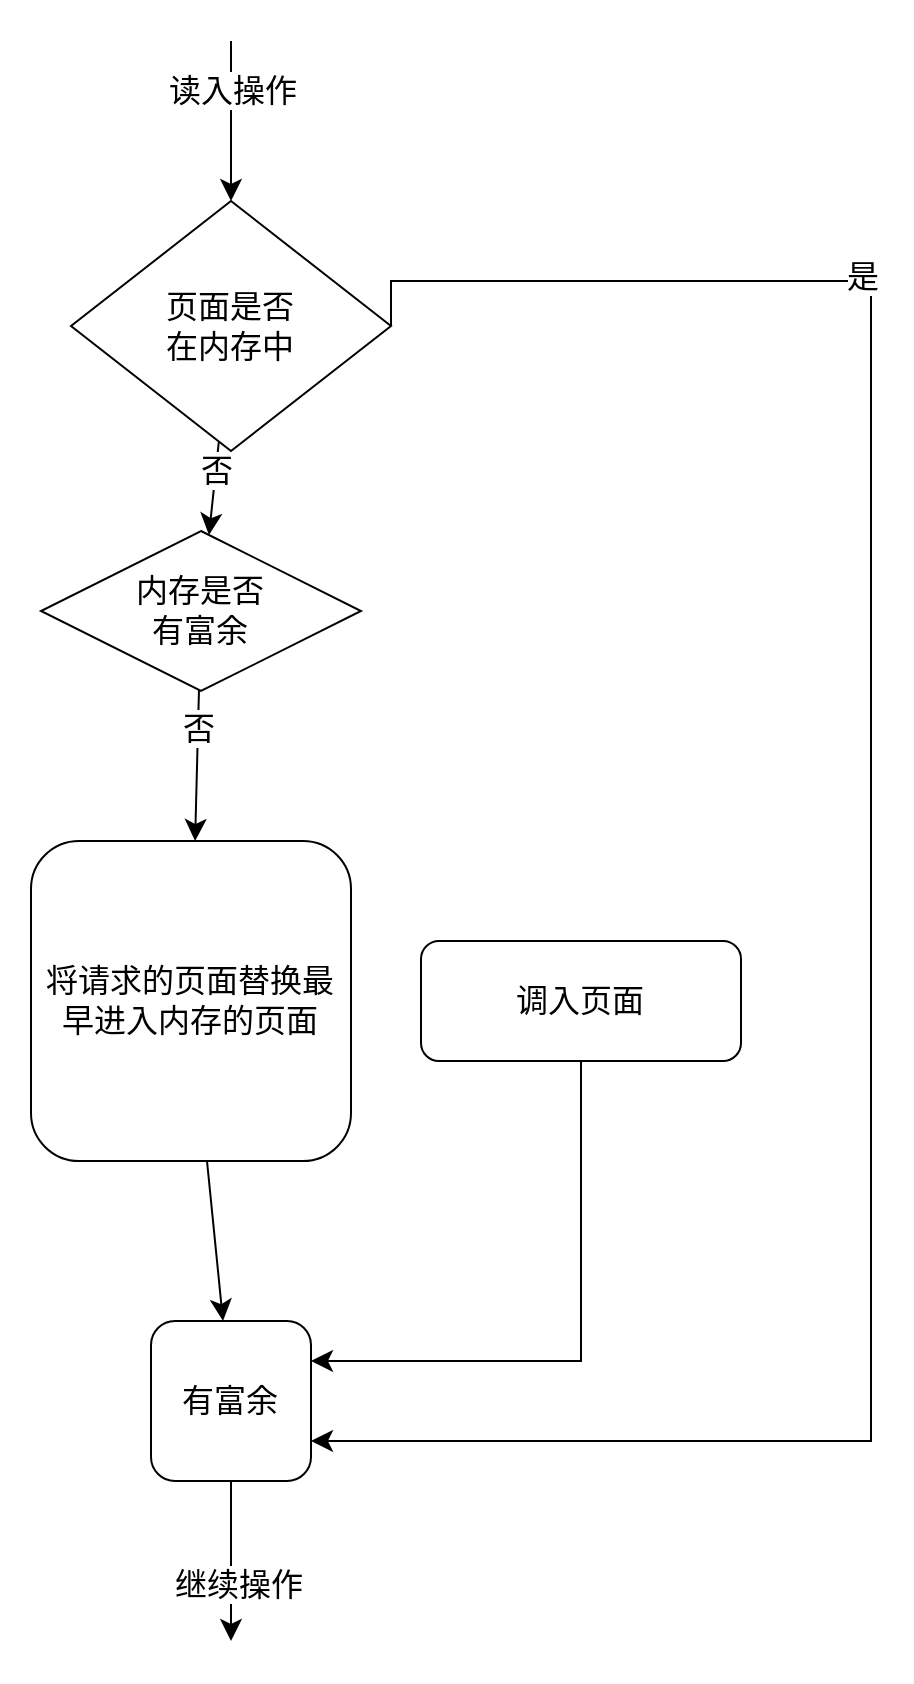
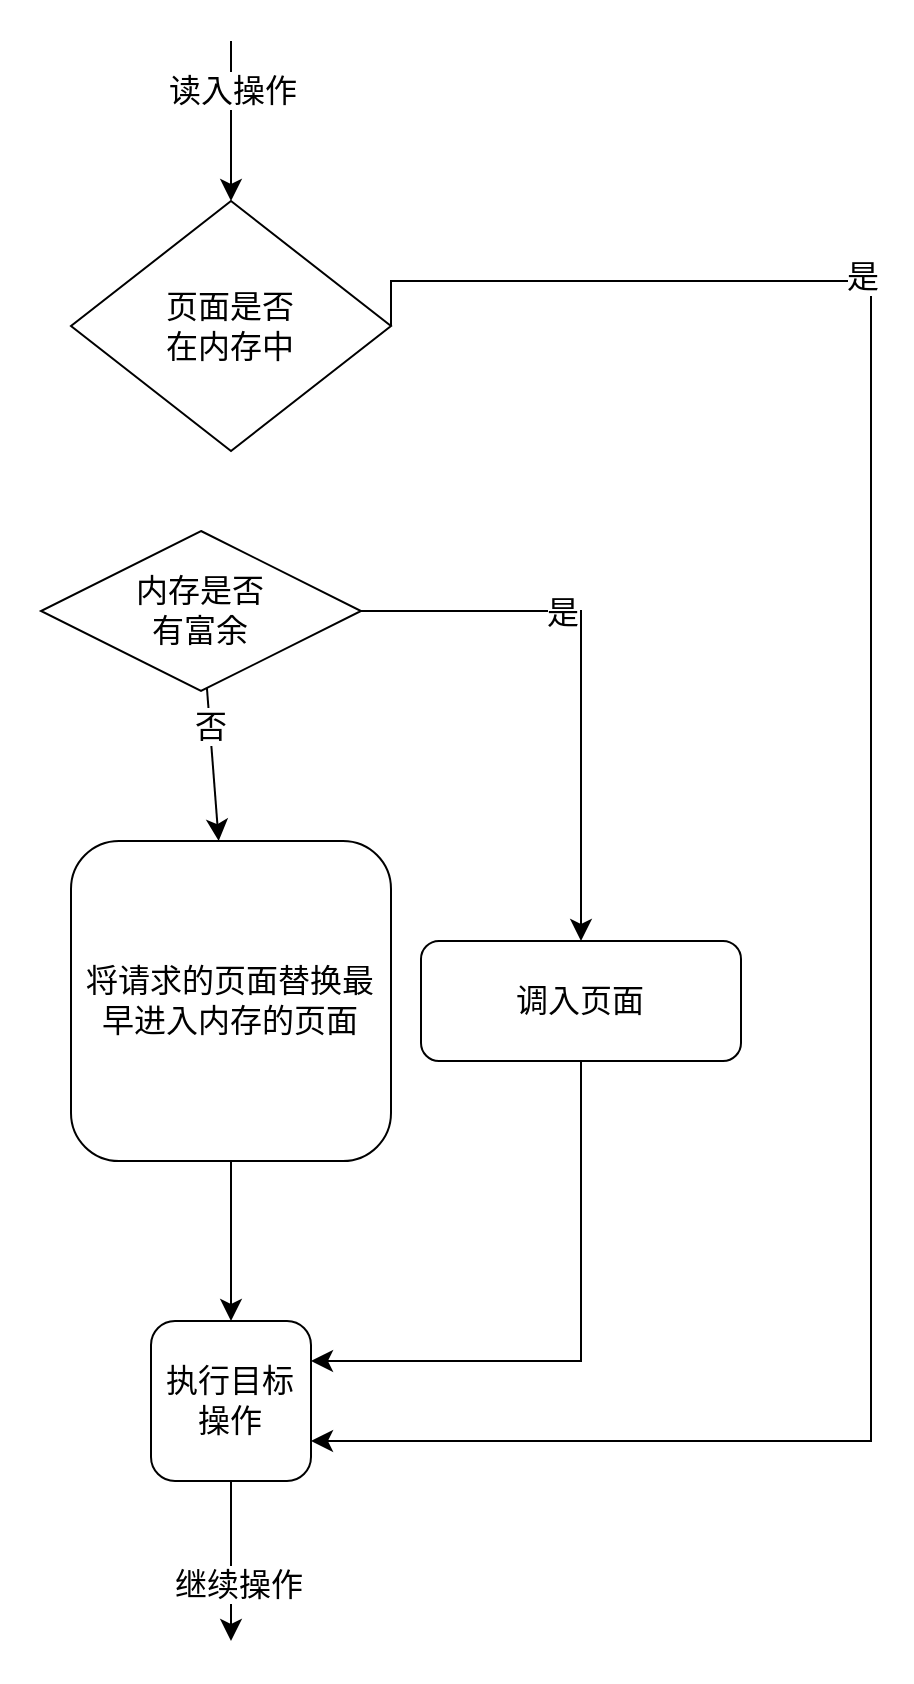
(215, 481) -> none
none -> (581, 658)
(191, 1001) -> (231, 1001)
(231, 1401) -> (231, 1401)
